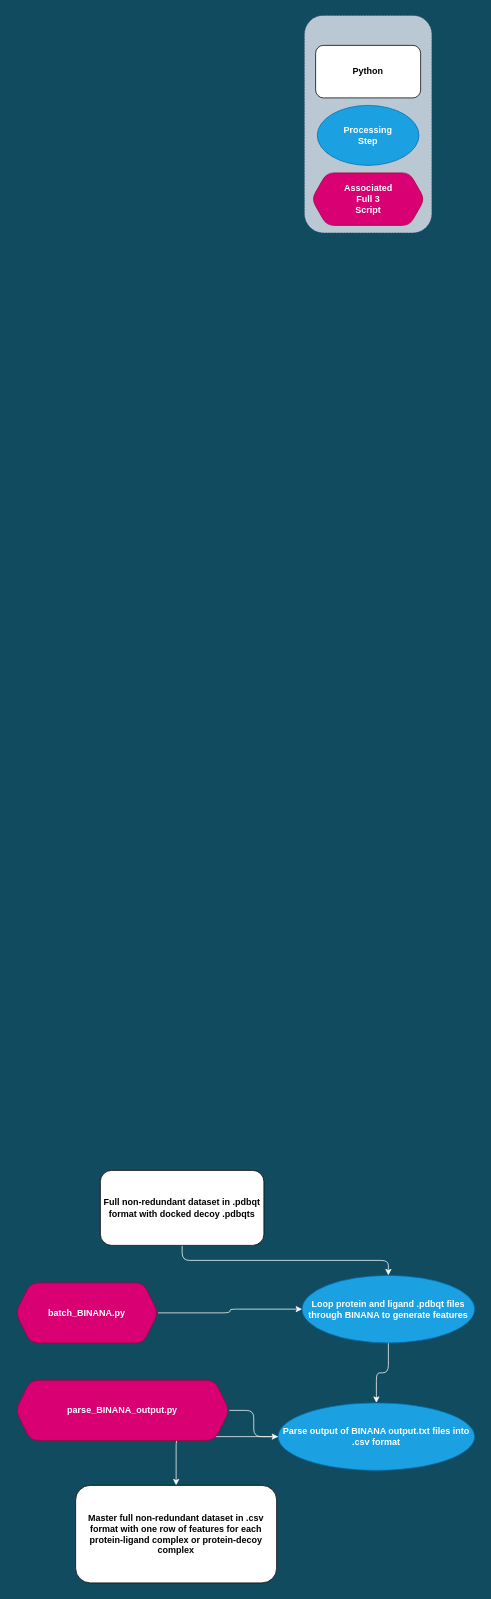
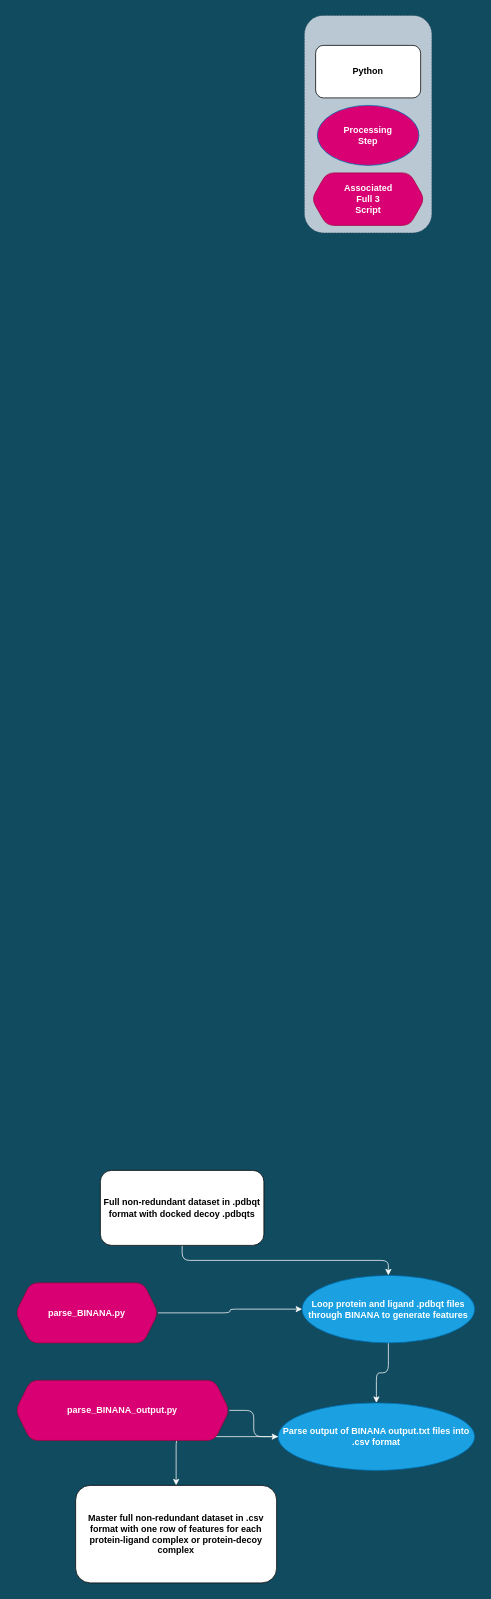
(368, 135) -> (368, 135)
(87, 1313) -> (87, 1313)
